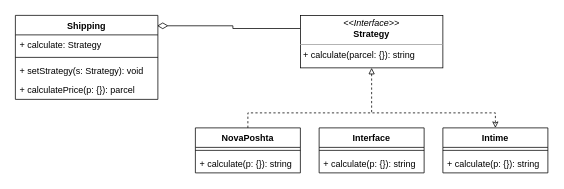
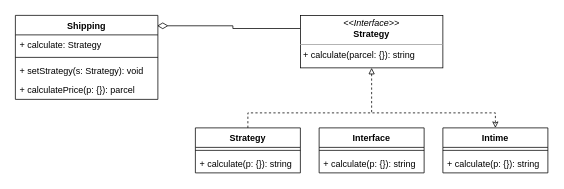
(248, 138) -> (248, 138)
